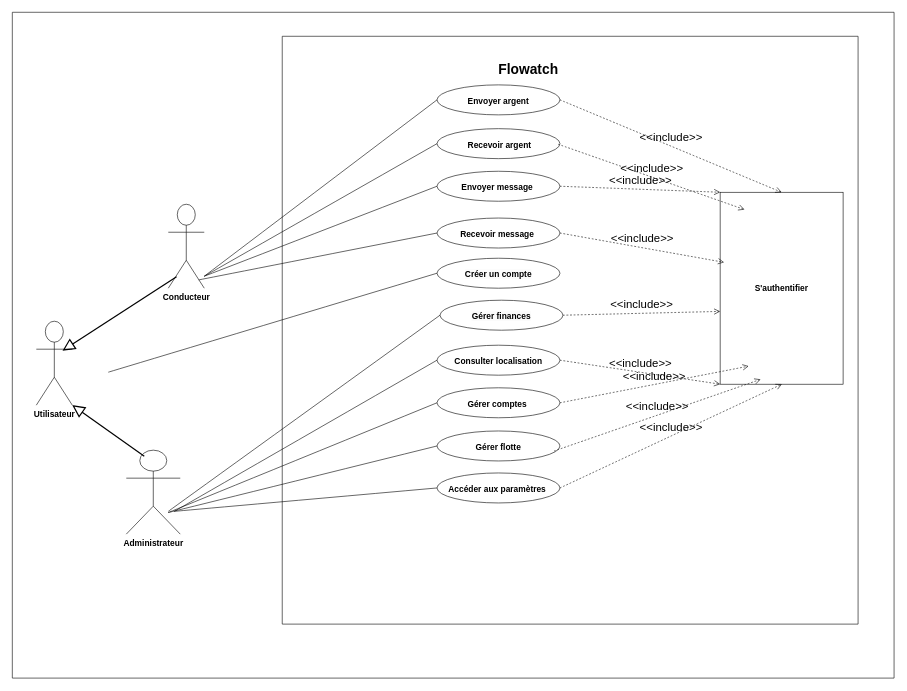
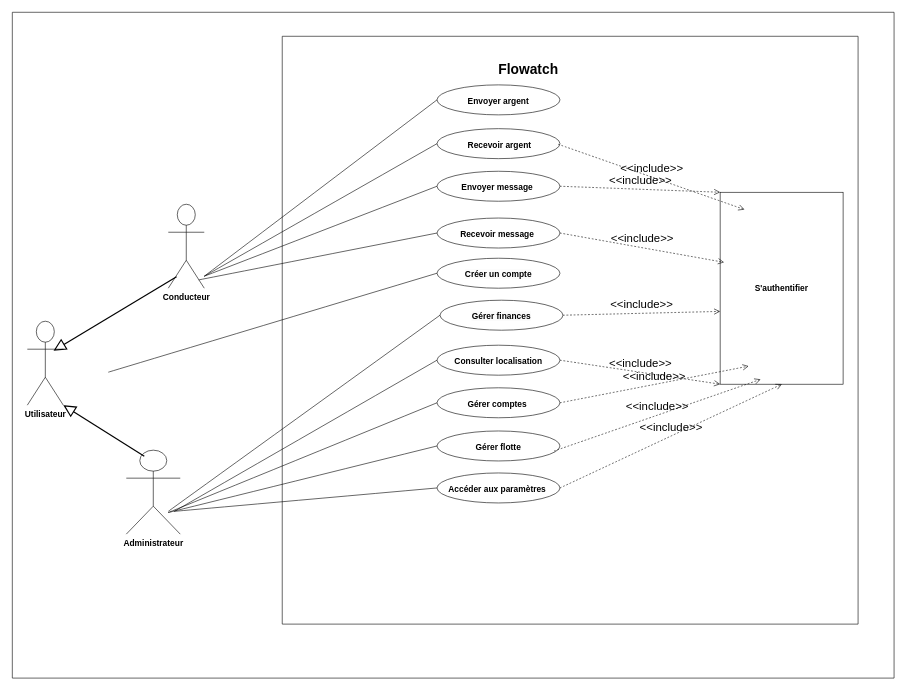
(646, 136) -> none
(54, 363) -> (45, 363)
